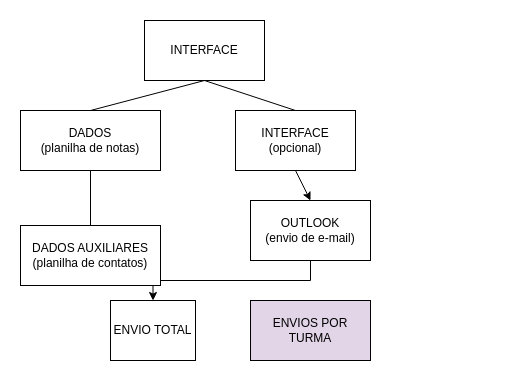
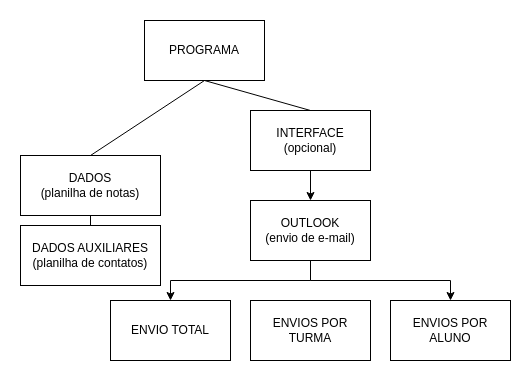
(205, 51) -> (205, 51)
(91, 141) -> (91, 186)
(296, 141) -> (311, 141)
none -> (388, 281)
(153, 331) -> (171, 331)
(311, 331) -> (311, 331)
none -> (451, 331)
